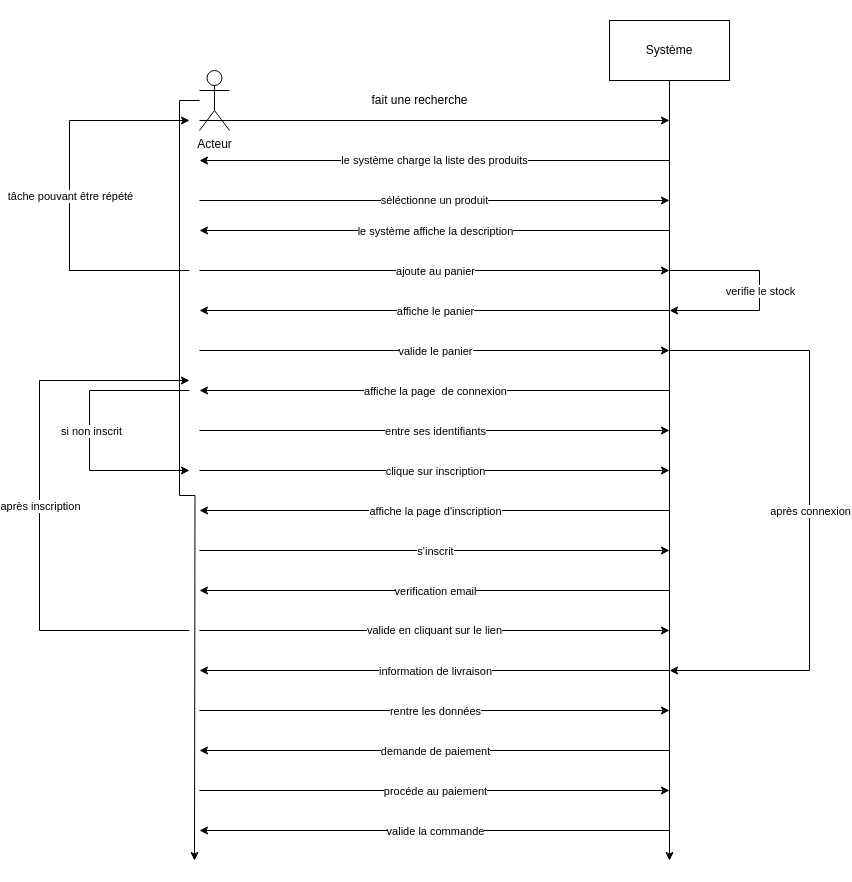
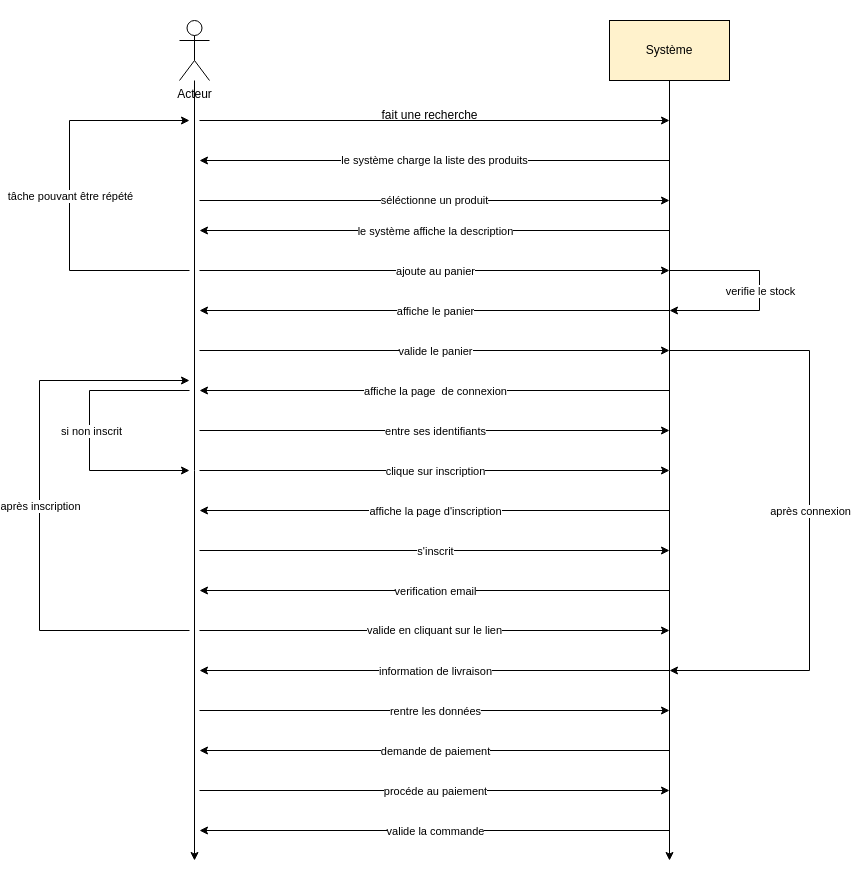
(670, 51) -> (670, 51)
(215, 101) -> (195, 51)
(420, 101) -> (430, 116)
